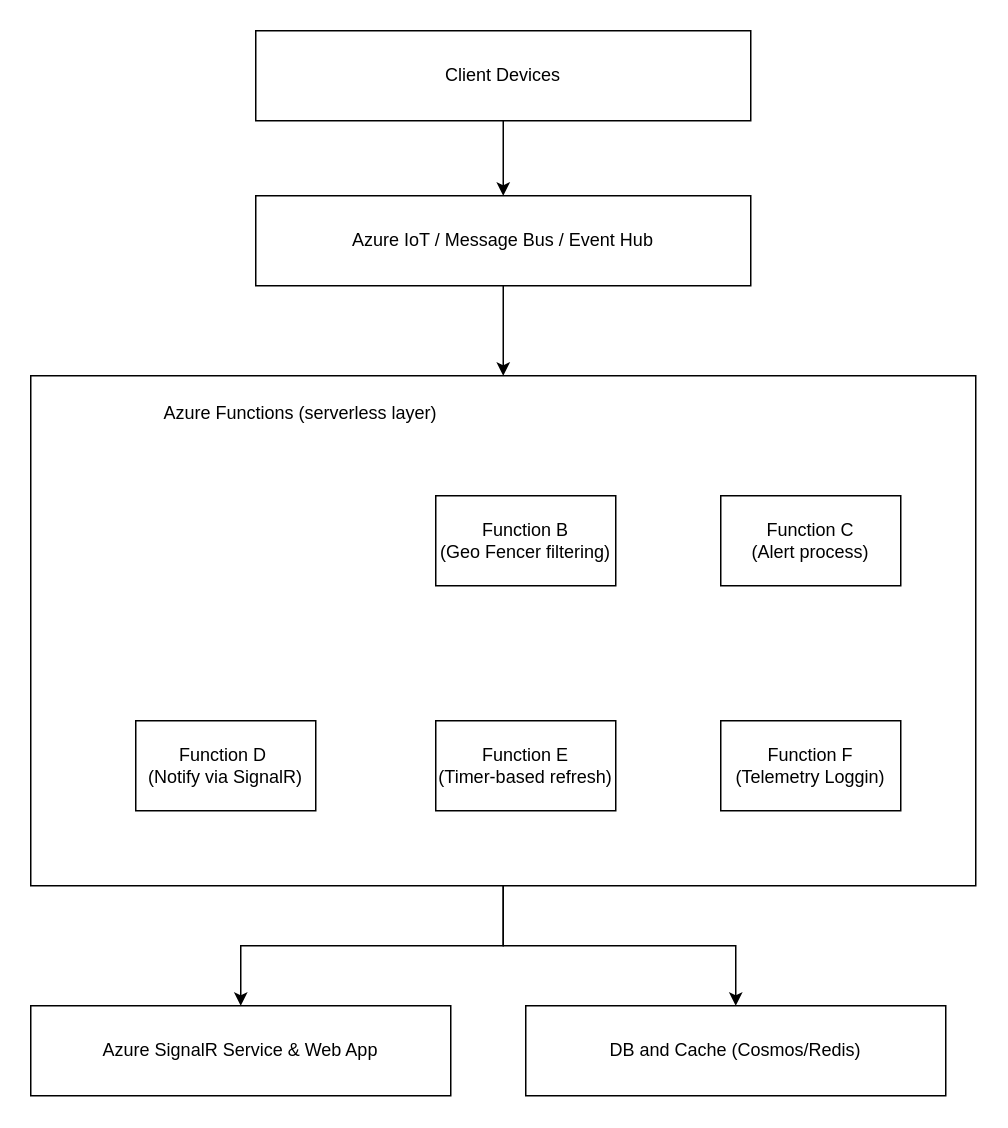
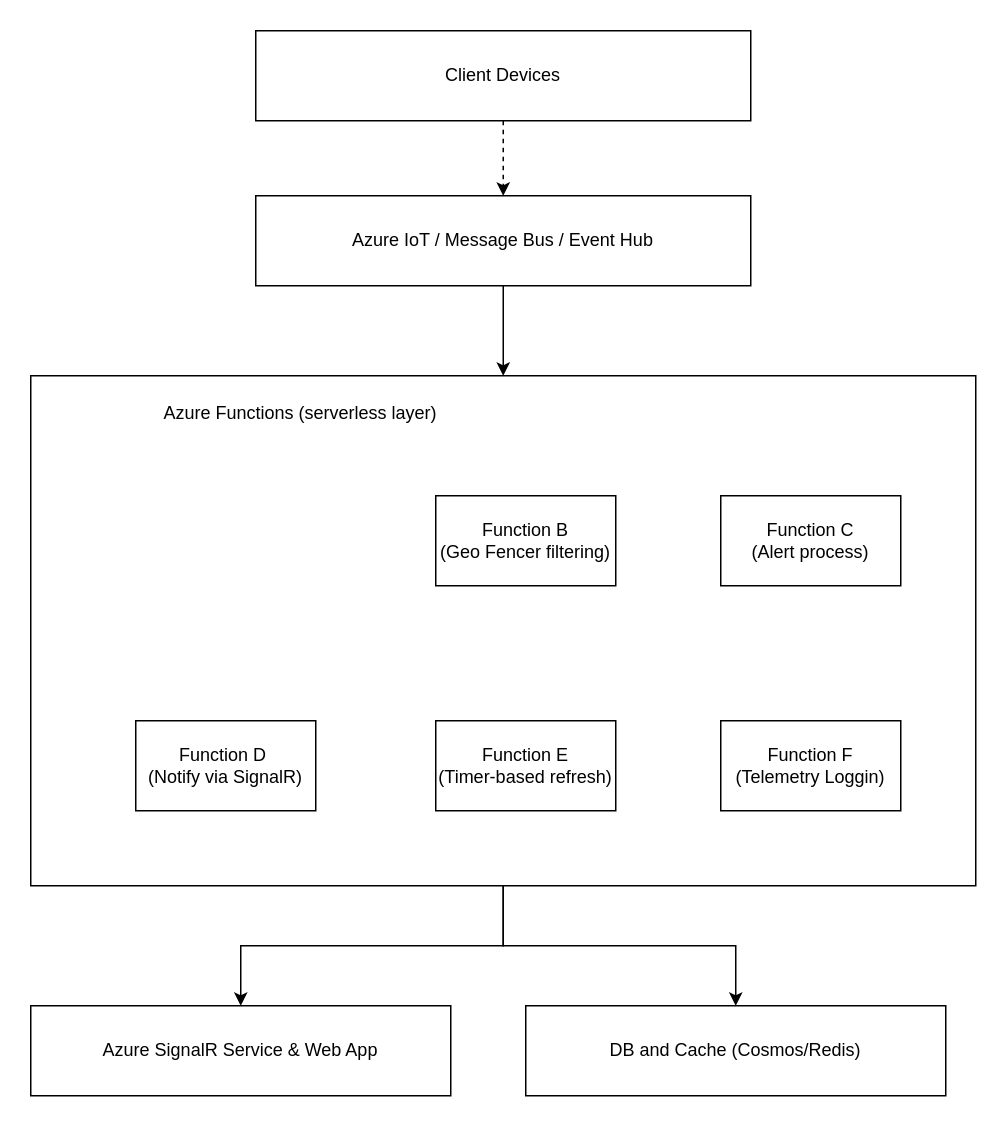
(503, 154) -> (503, 154)
